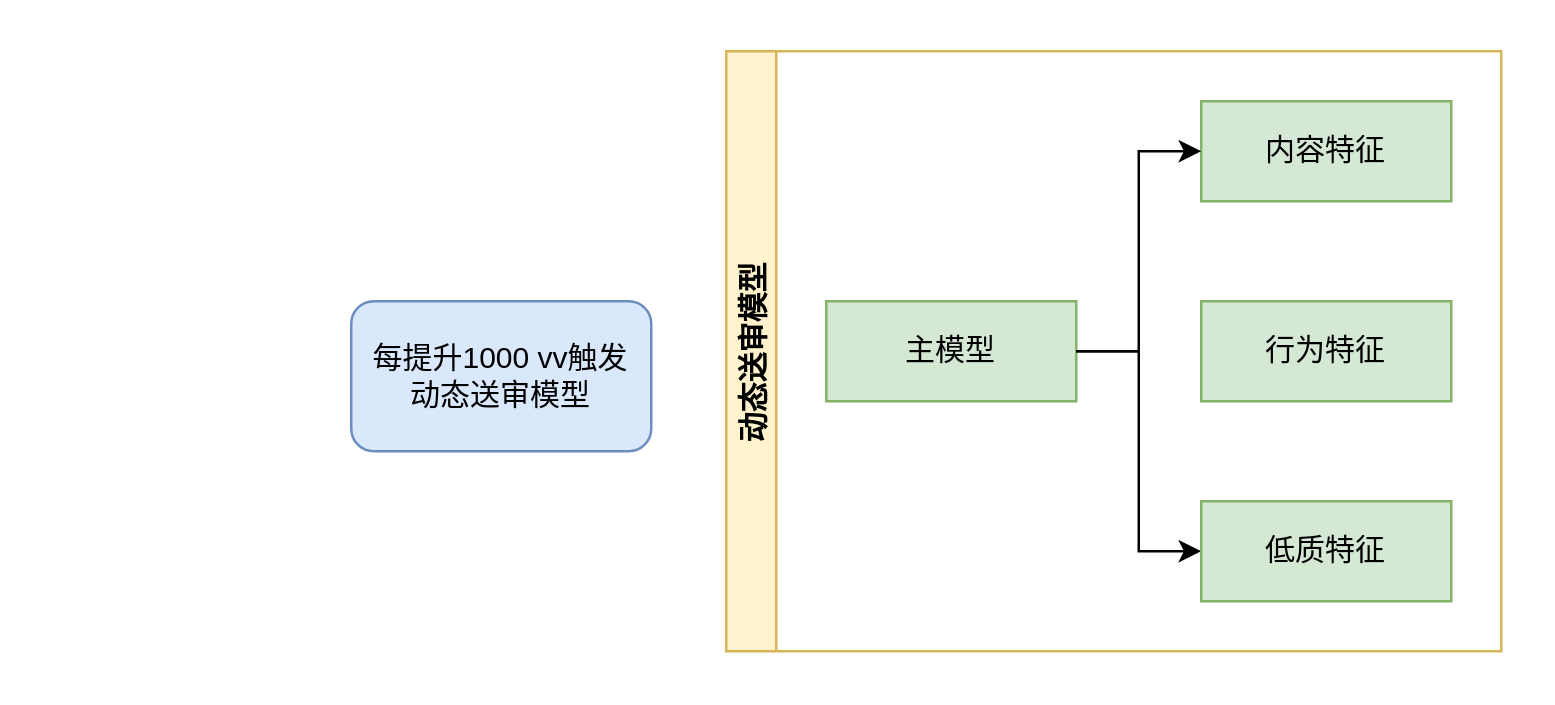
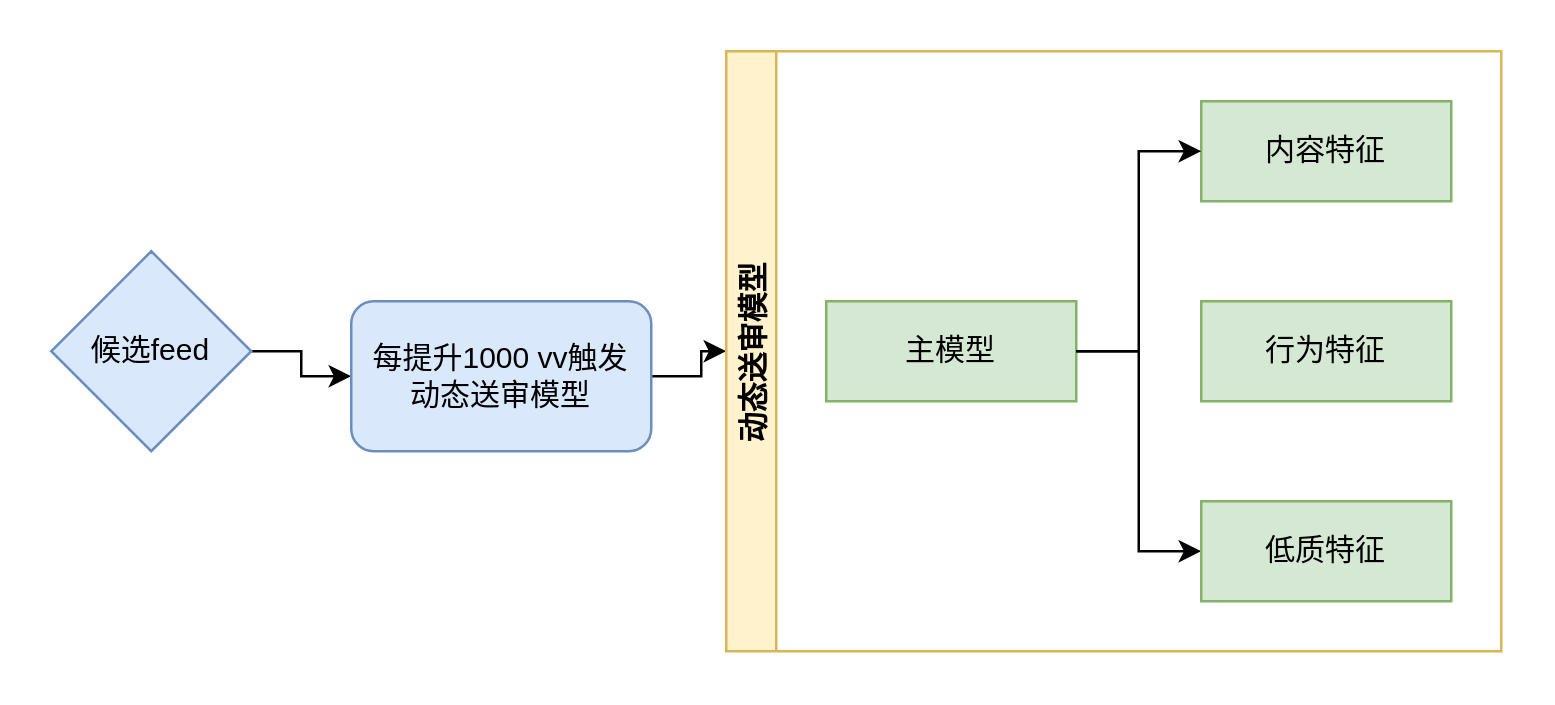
none -> (151, 351)
none -> (301, 355)
none -> (693, 376)
